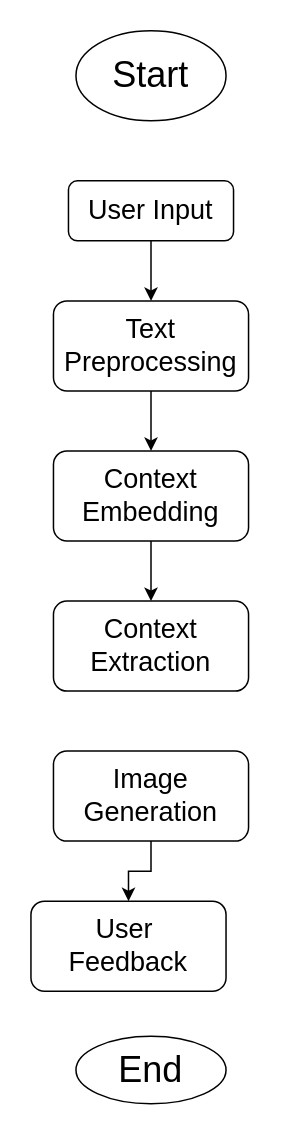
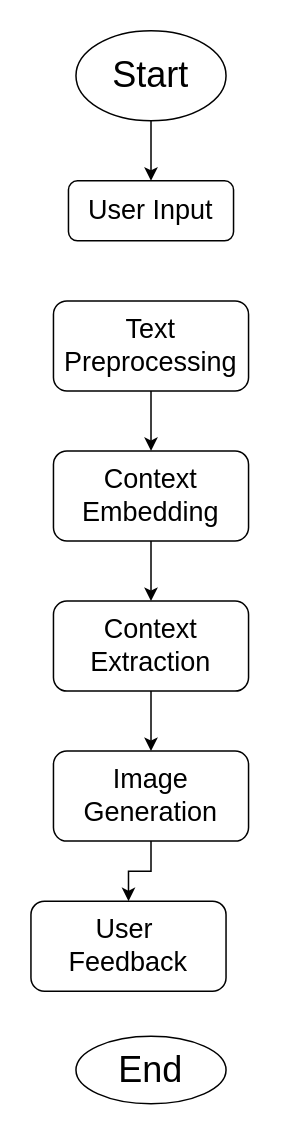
none -> (151, 146)
(151, 266) -> none
none -> (151, 716)
